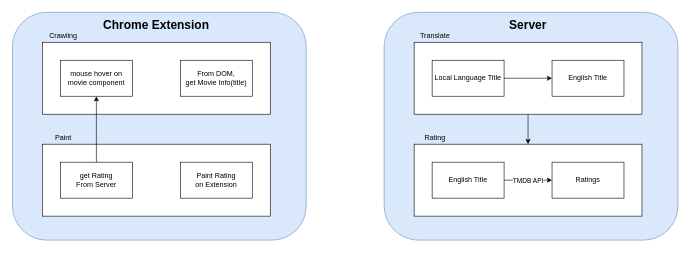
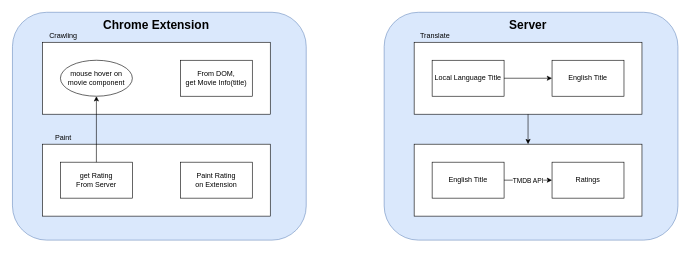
(96, 78) -> (96, 78)
(435, 138) -> none
